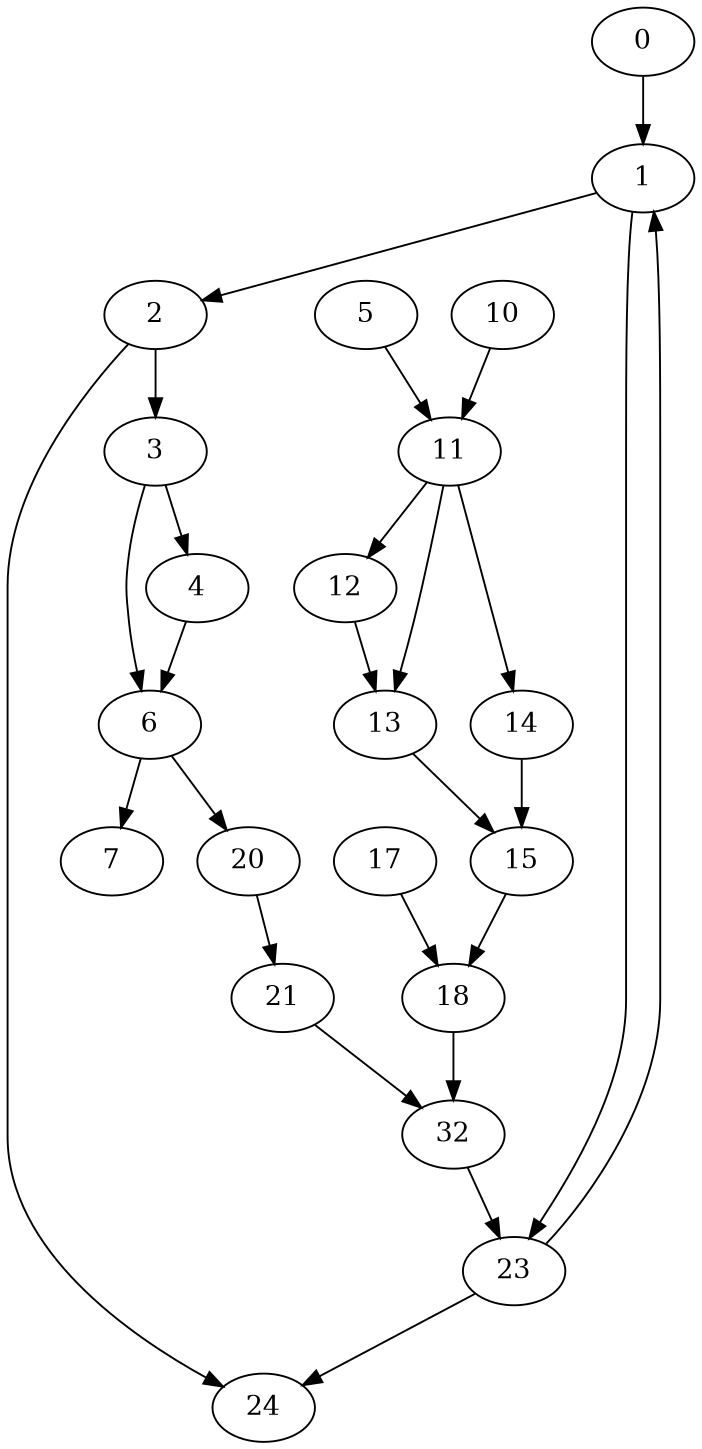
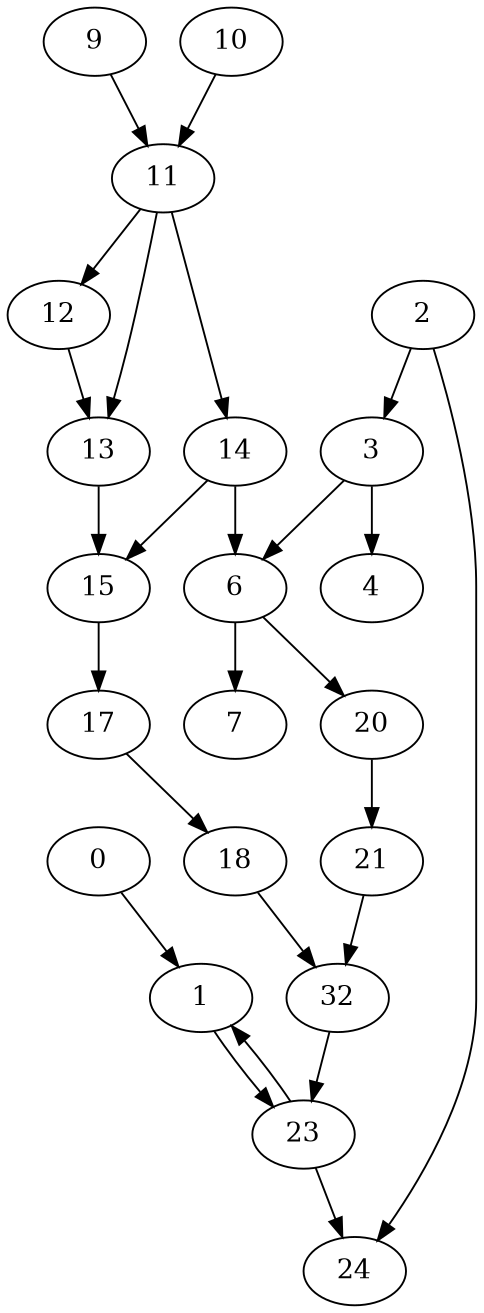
(409, 244) -> none
(366, 315) -> (95, 42)
(177, 647) -> (235, 511)
(492, 921) -> (99, 647)
